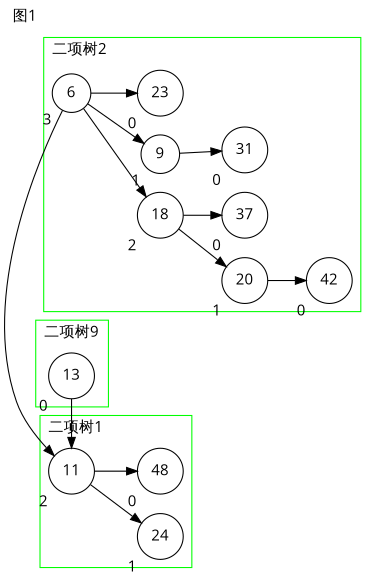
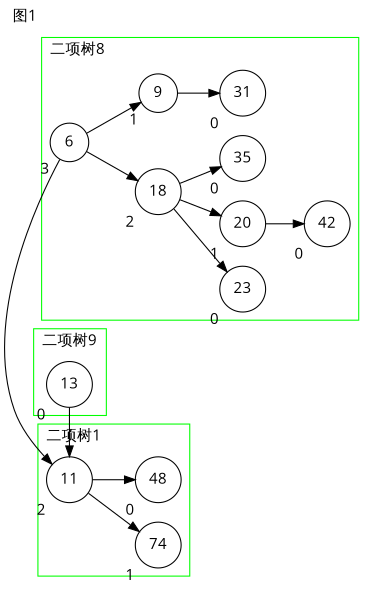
(80, 50) -> (78, 50)
(109, 93) -> (197, 236)
(245, 215) -> (243, 158)
(160, 536) -> (158, 545)
